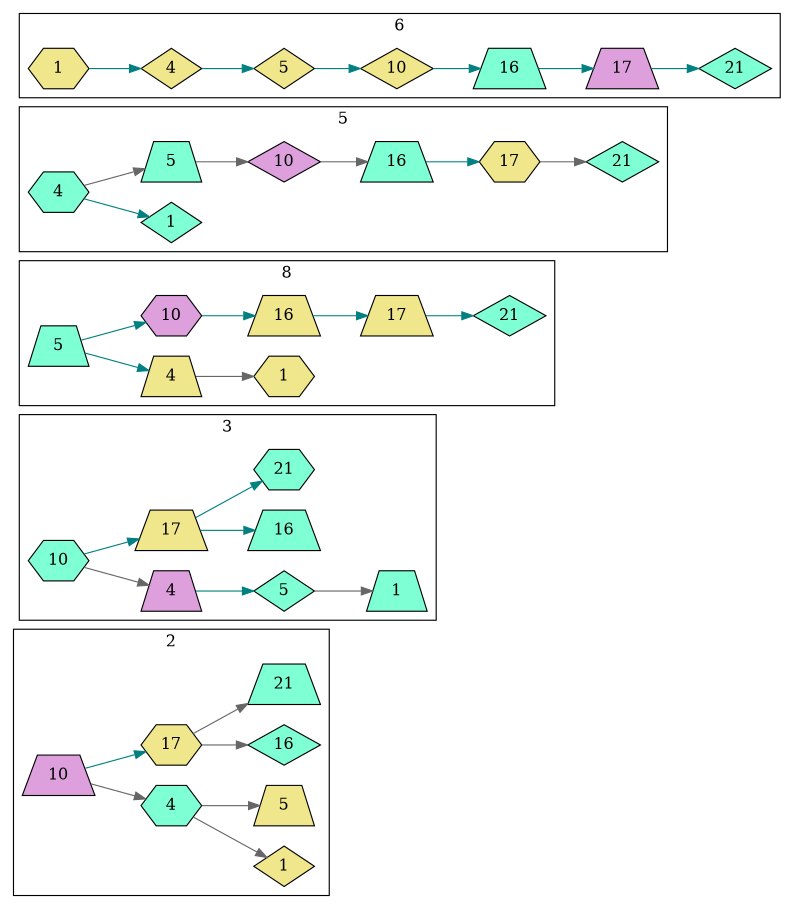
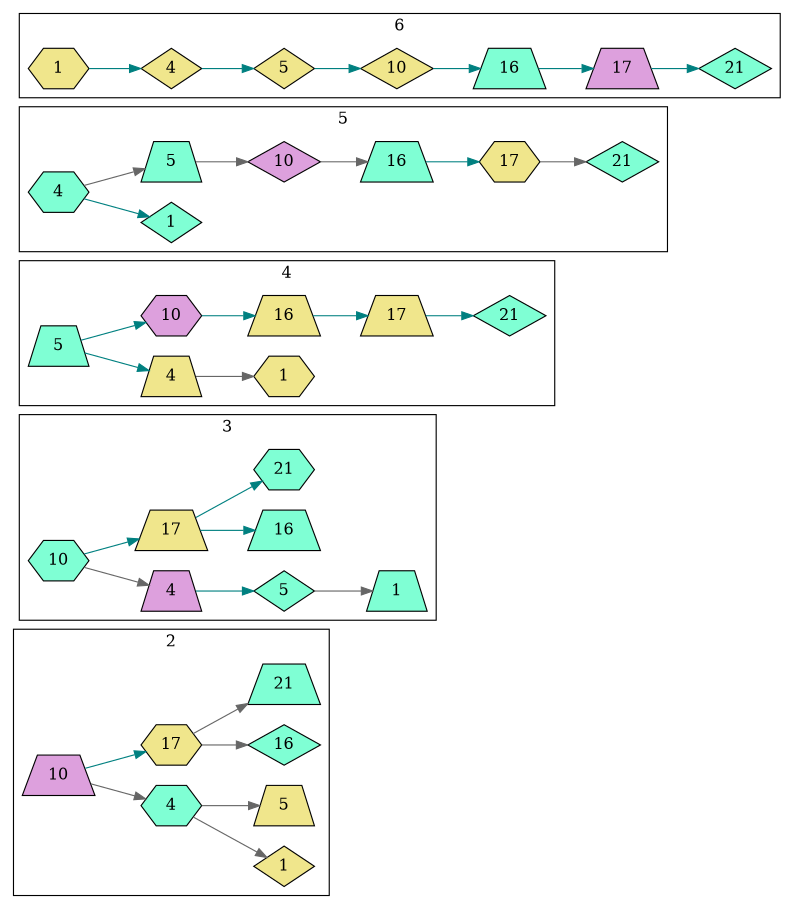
(287, 274) -> (287, 274)
